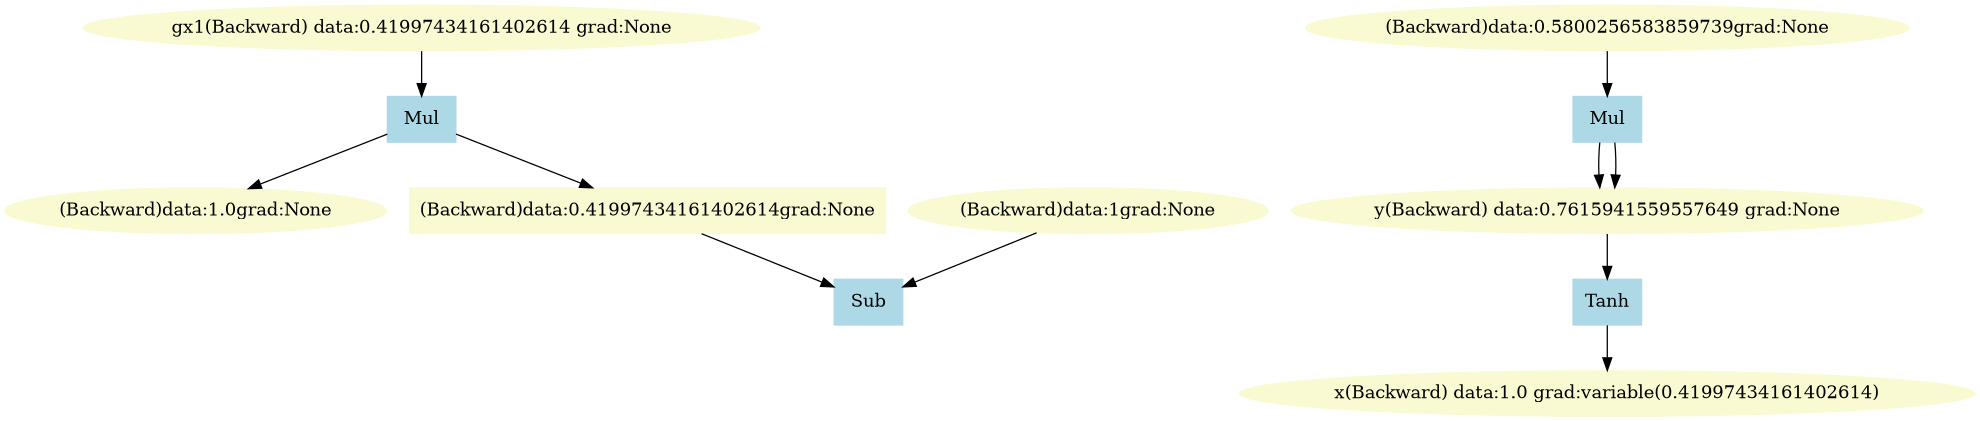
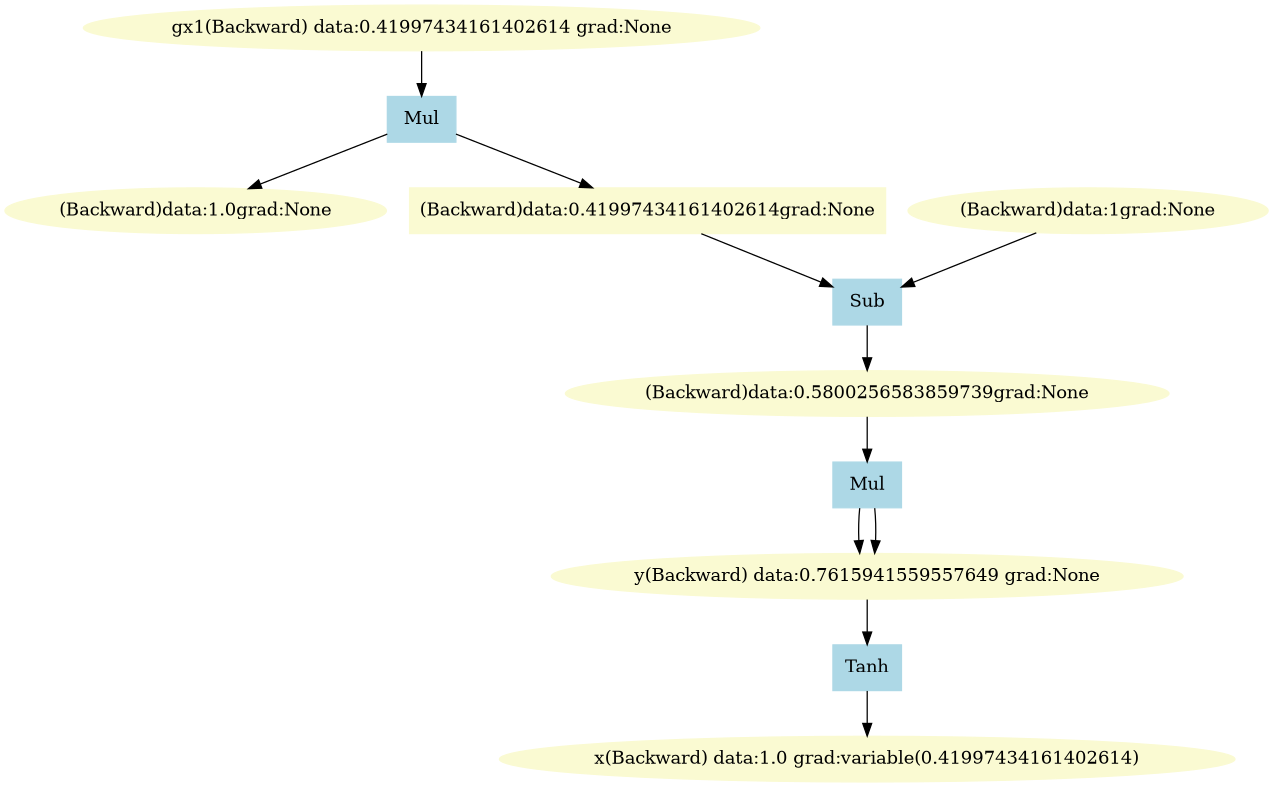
none -> (867, 342)
